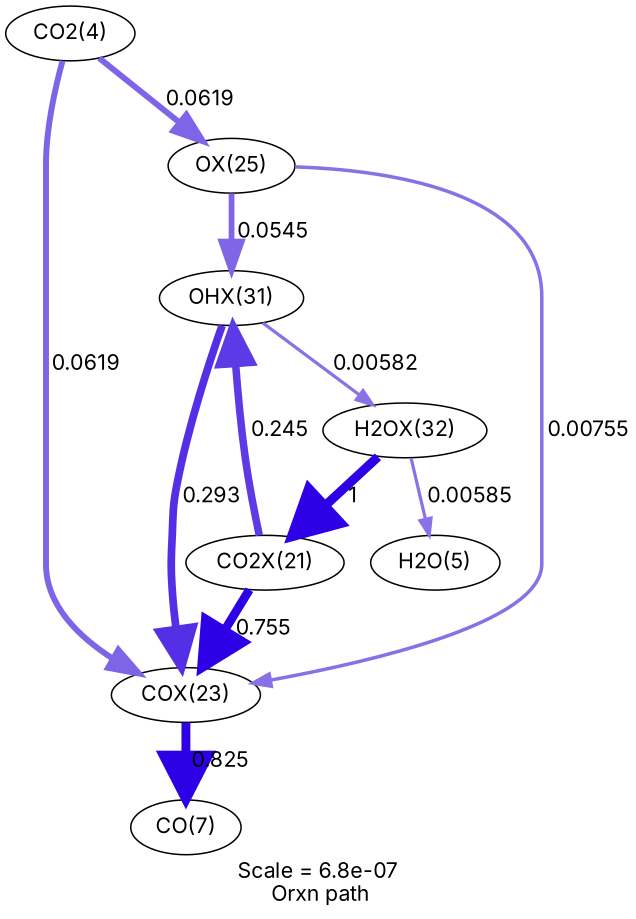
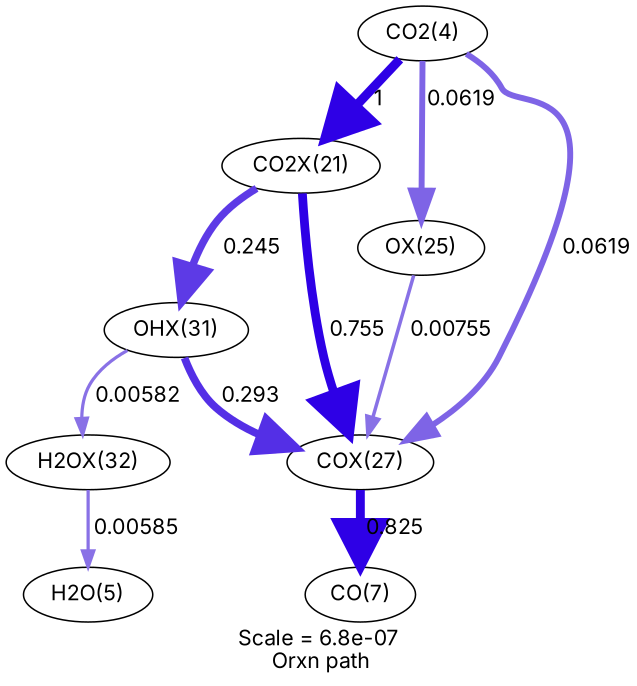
(232, 217) -> none
(352, 481) -> (378, 83)
(186, 695) -> (360, 462)
